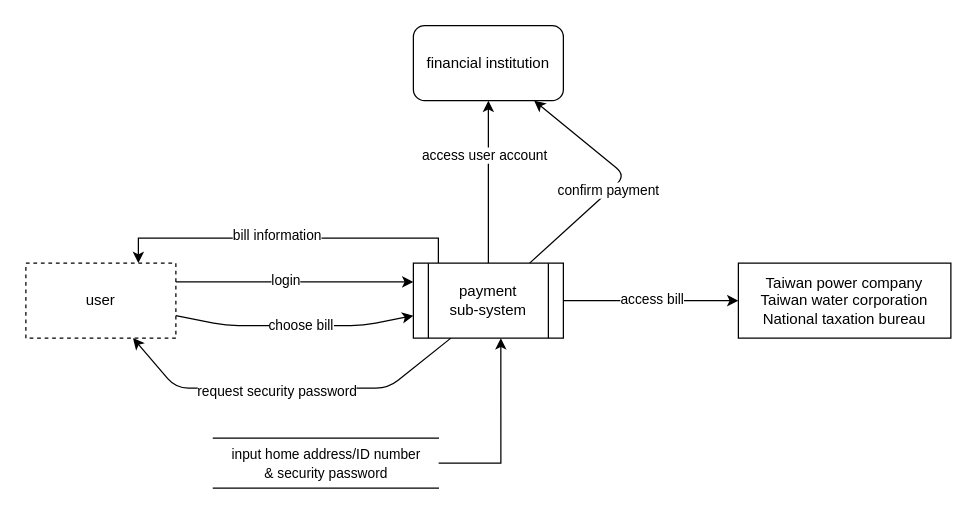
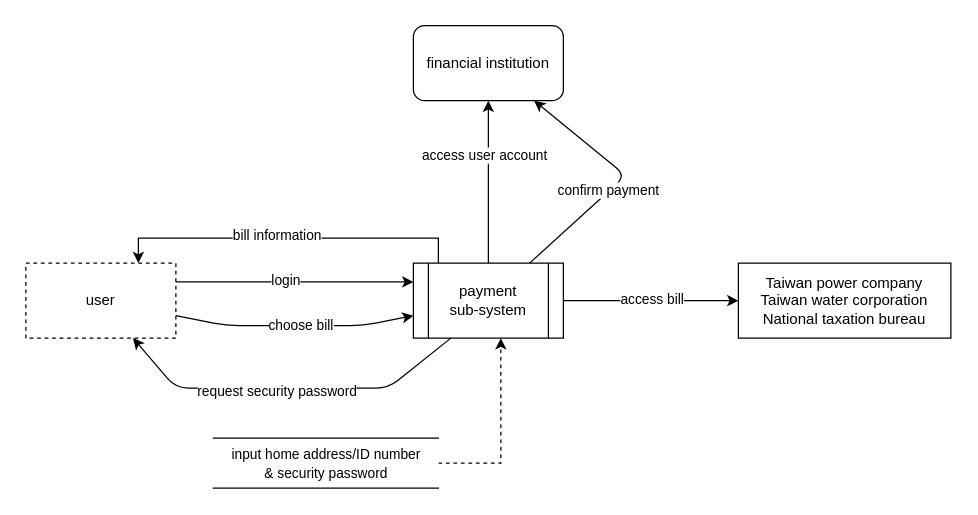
(501, 434) -> (501, 434)
